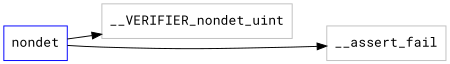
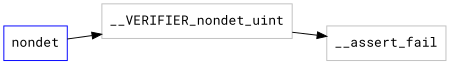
(192, 49) -> (305, 34)
